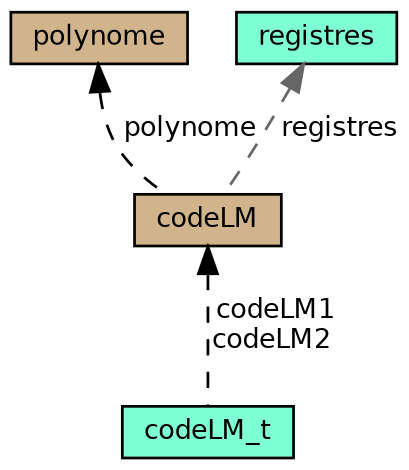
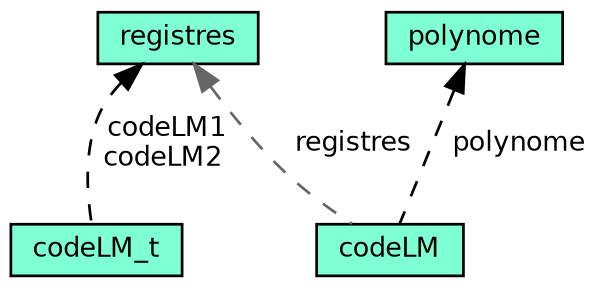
(99, 38) -> (474, 38)
(208, 220) -> (390, 250)
(208, 340) -> (90, 149)
